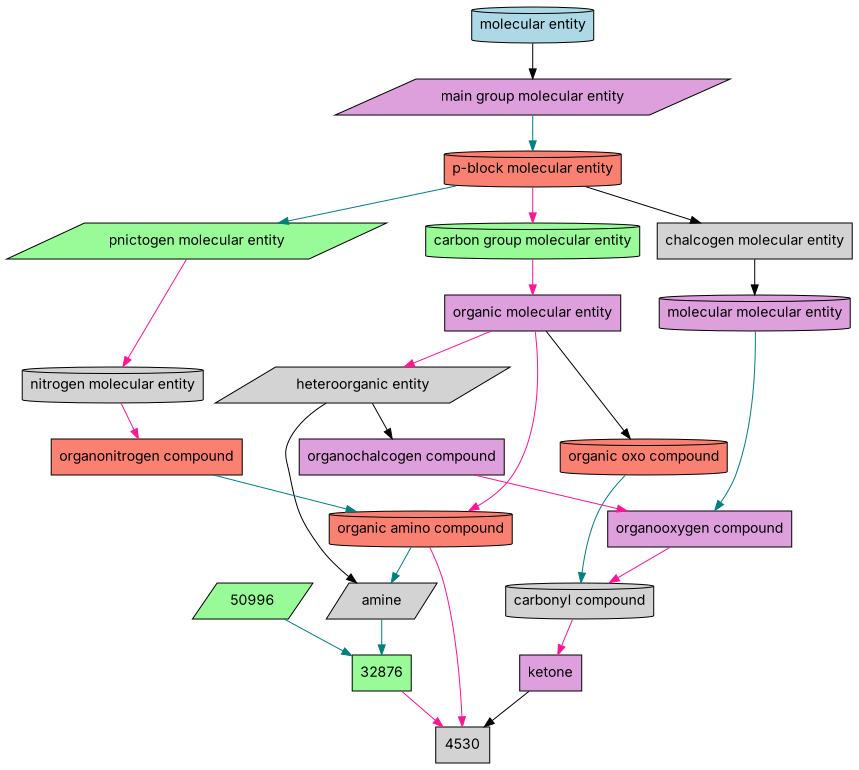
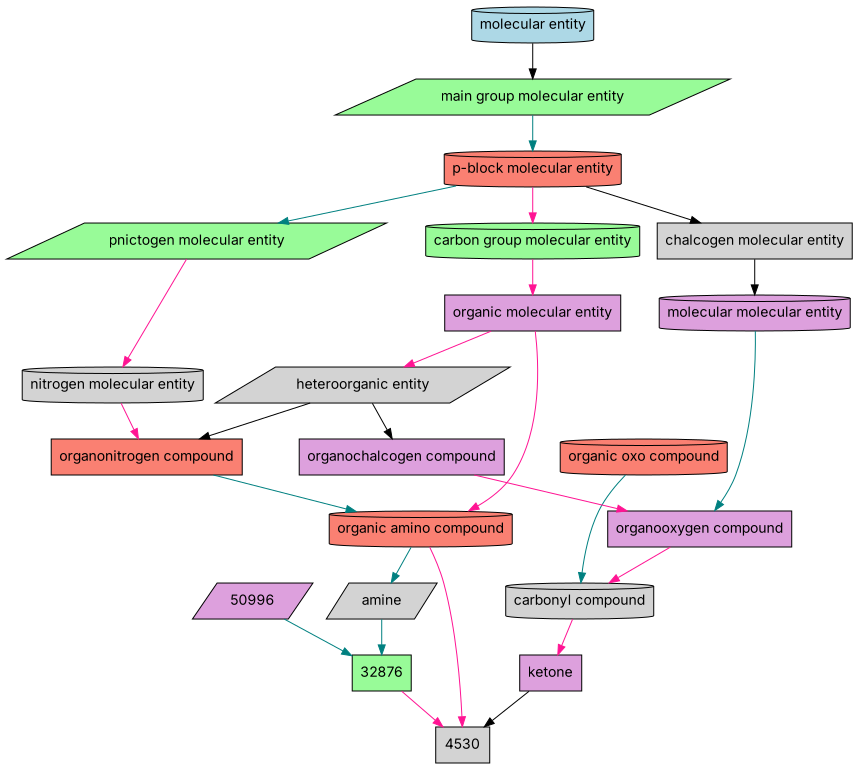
(533, 97) -> (533, 97)
(585, 381) -> none
(292, 485) -> (260, 419)
(253, 601) -> (253, 601)
